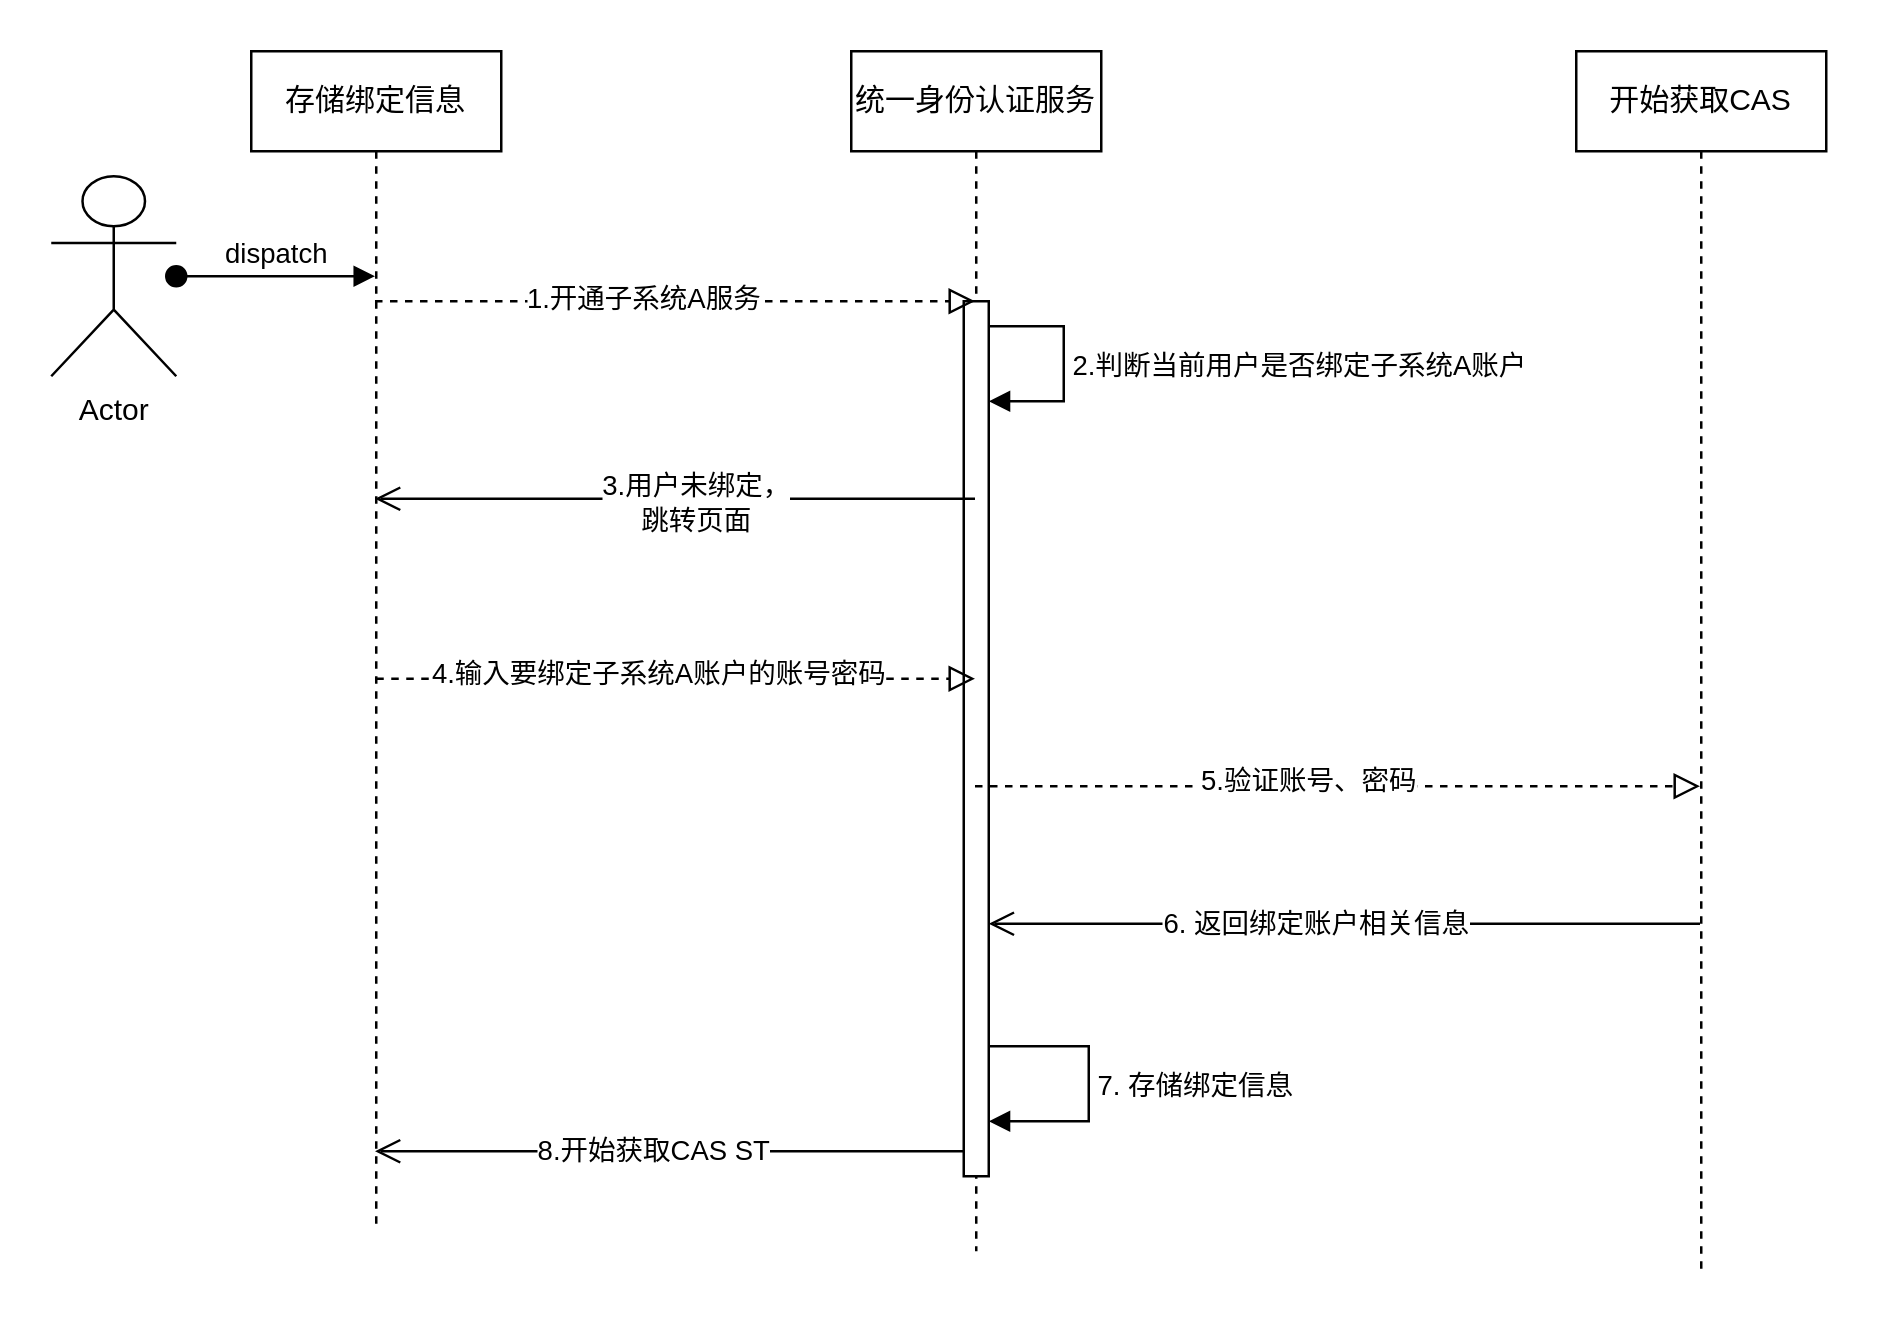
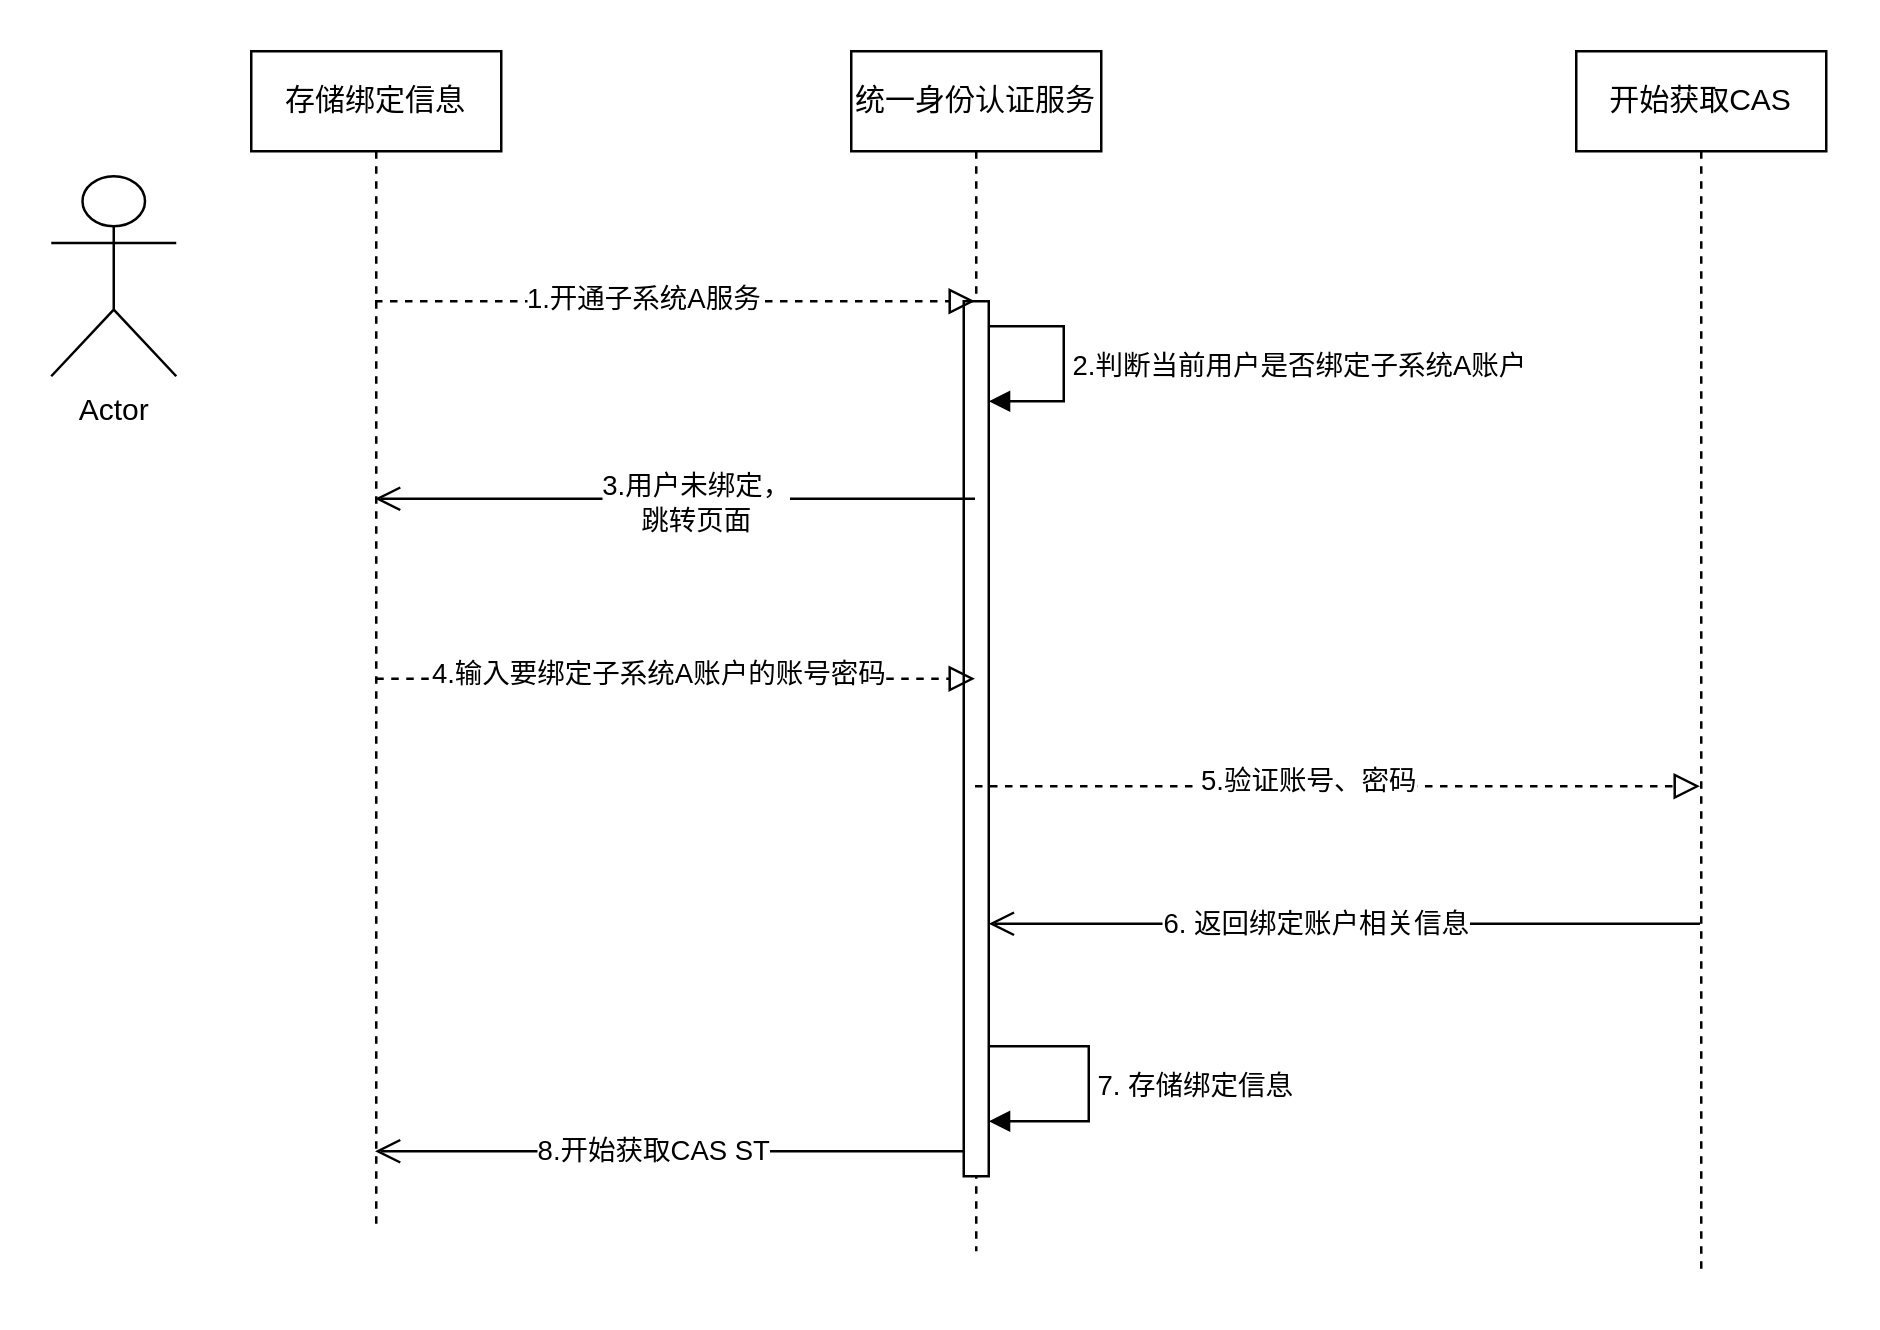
(270, 276) -> none
